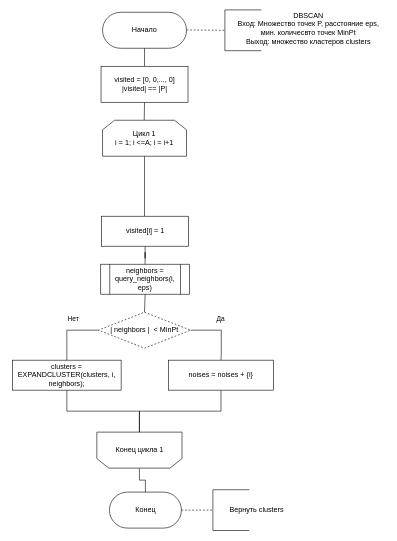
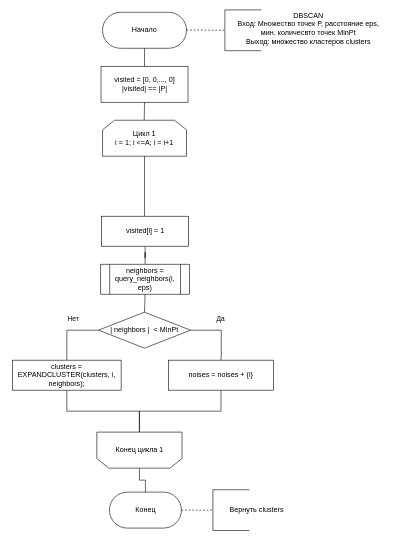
(144, 330) -> (144, 330)
